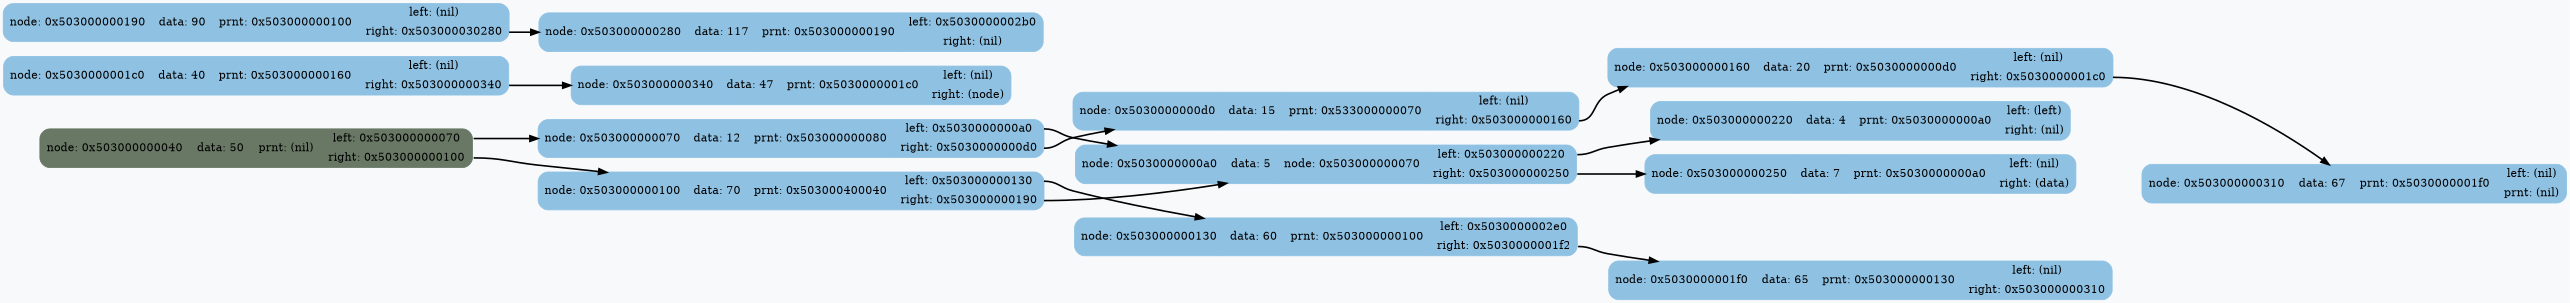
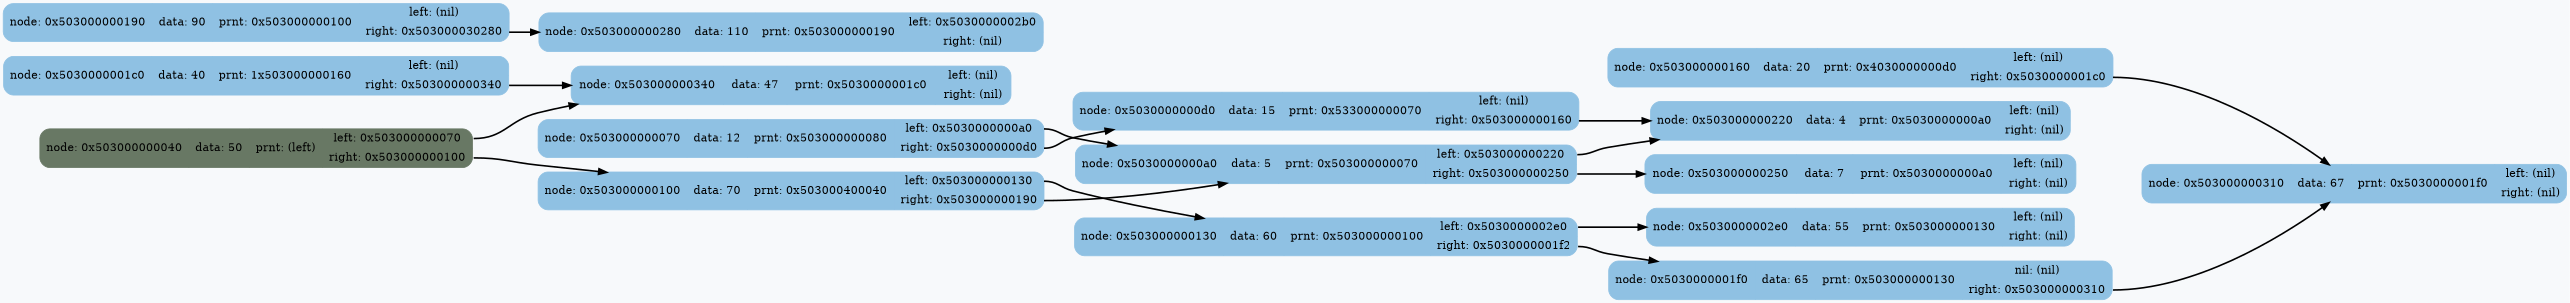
(722, 32) -> (722, 32)
(1891, 67) -> (1891, 67)
(286, 75) -> (286, 75)
(968, 95) -> (973, 95)
(1597, 104) -> (1611, 121)
(2034, 111) -> (2034, 111)
(502, 139) -> (520, 120)
(286, 148) -> (286, 148)
(1352, 164) -> (1352, 164)
(2034, 183) -> (2038, 183)
(2532, 193) -> (2531, 193)
none -> (1860, 227)
none -> (2223, 264)
(2037, 270) -> (2037, 270)
